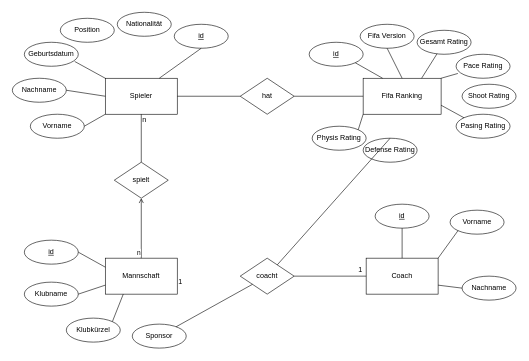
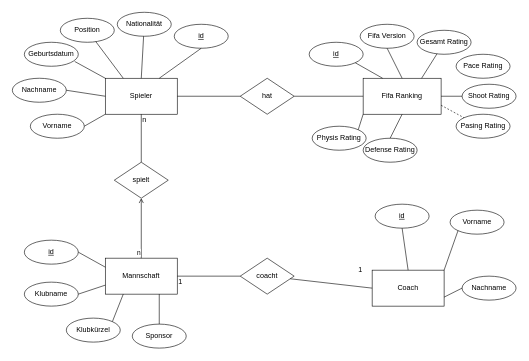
none -> (142, 57)
none -> (109, 60)
(449, 76) -> none
none -> (451, 96)
(453, 112) -> (453, 112)
(334, 201) -> (396, 126)
none -> (208, 276)
(402, 276) -> (408, 288)
(214, 306) -> (159, 309)
